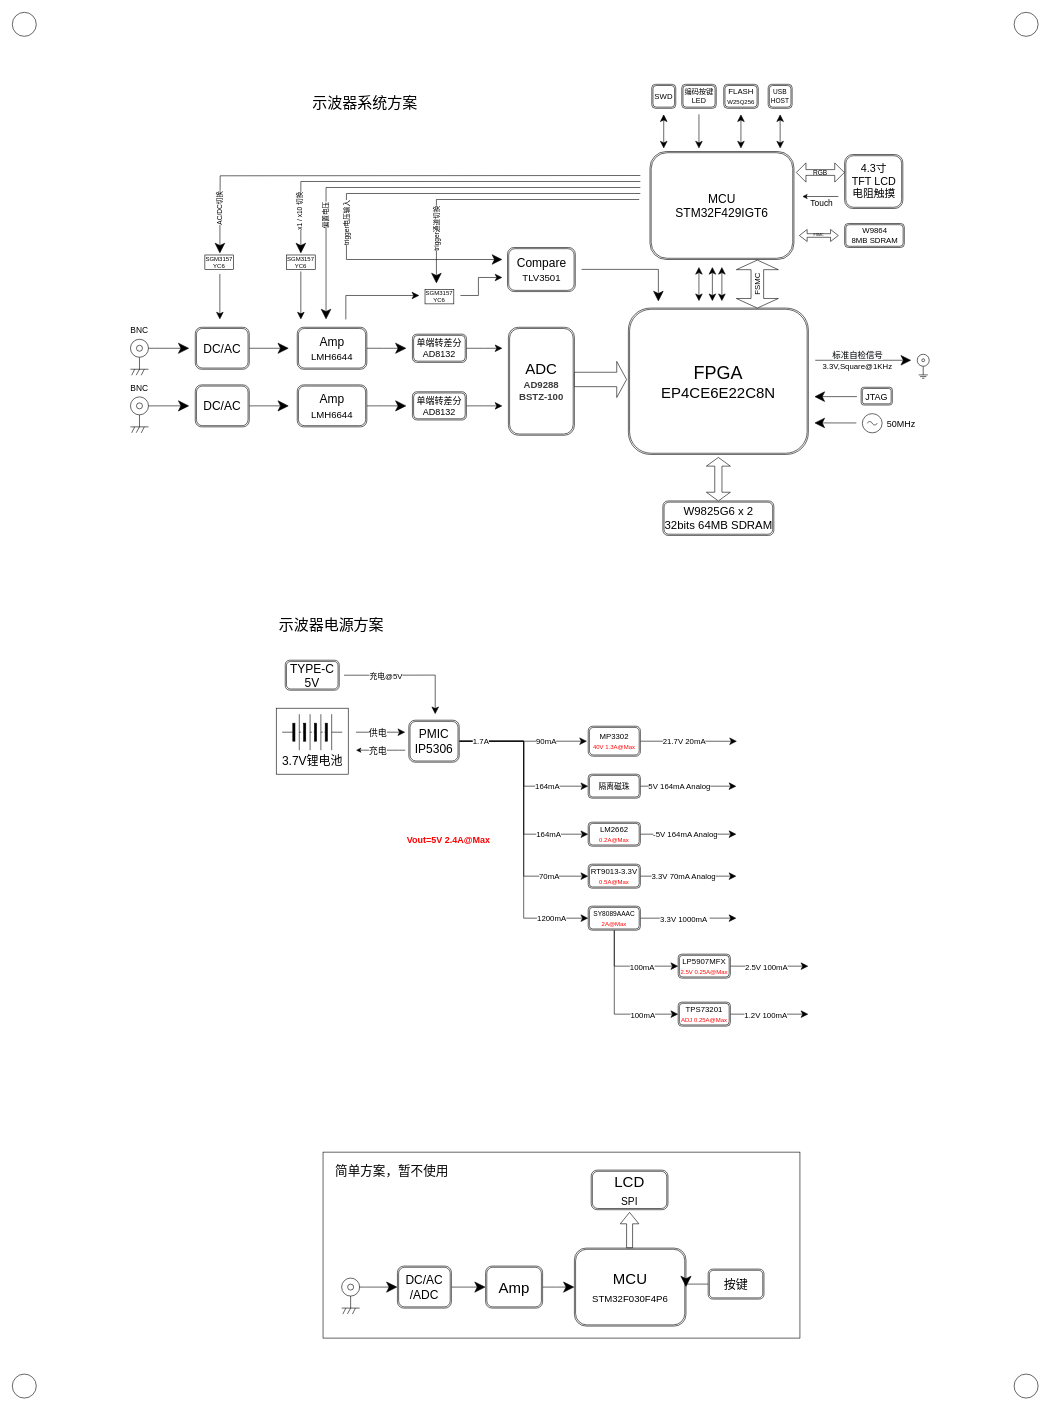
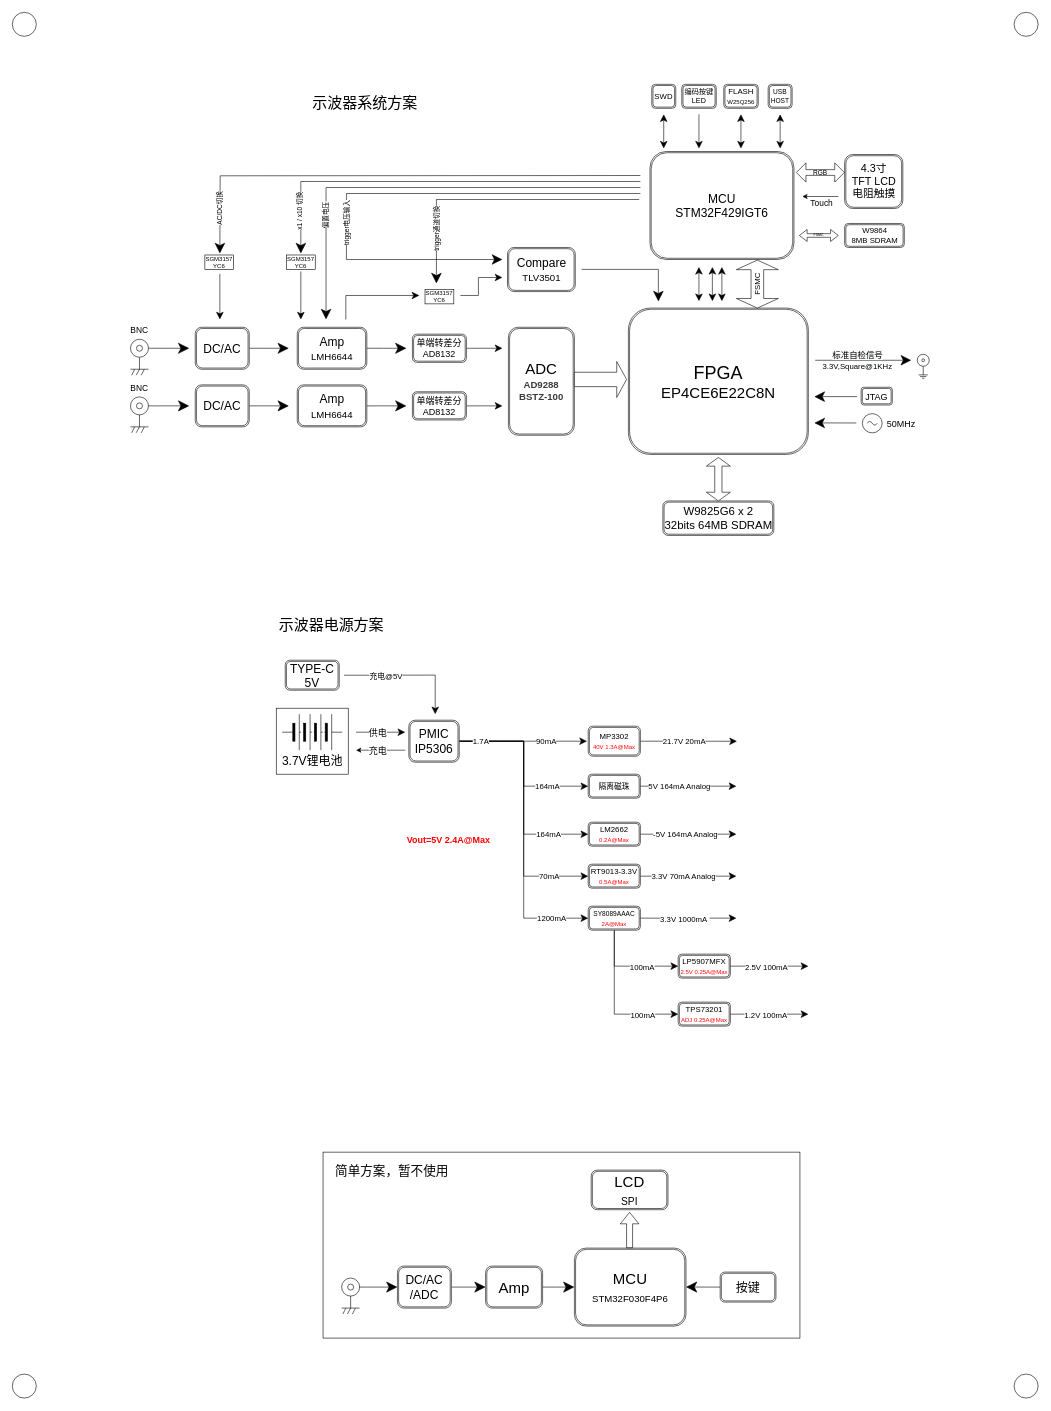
(736, 1284) -> (748, 1287)
